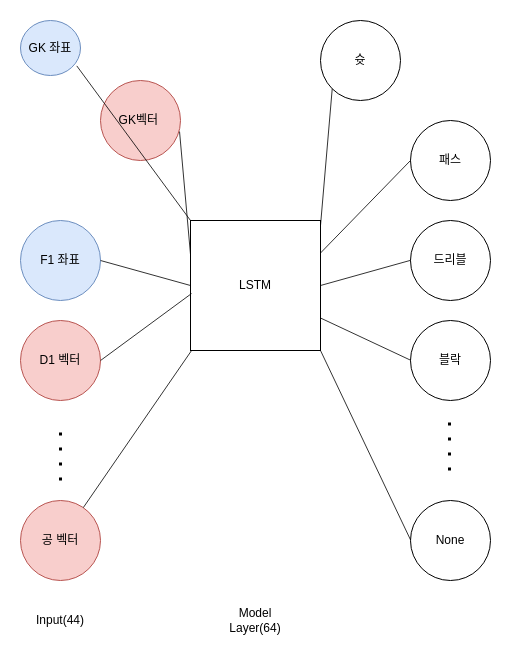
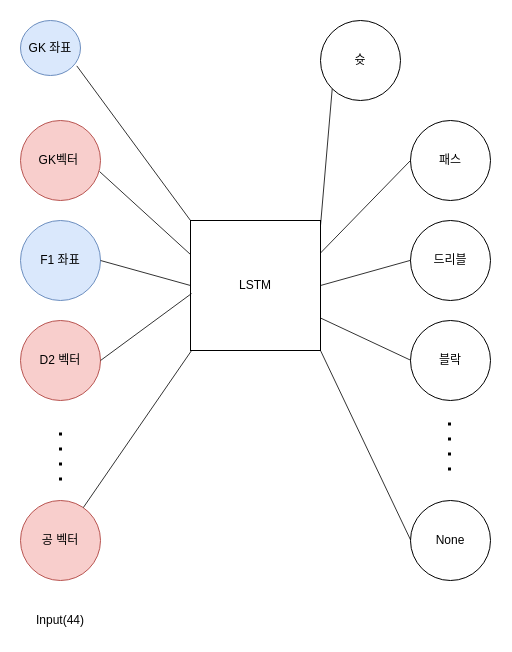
(141, 121) -> (61, 161)
(61, 361) -> (61, 361)
(256, 621) -> none
